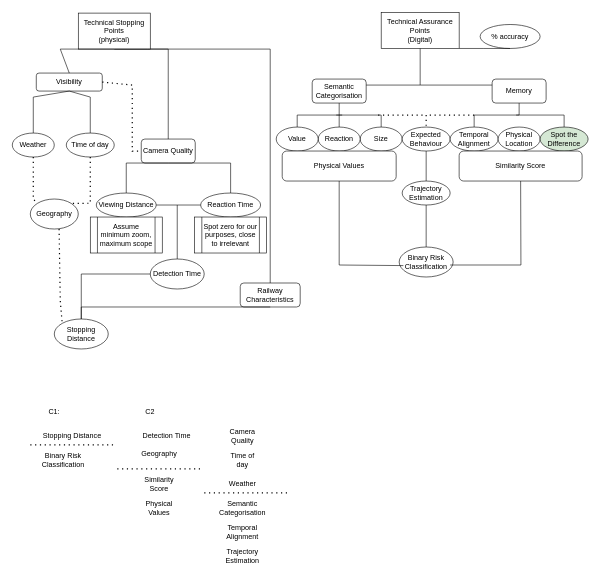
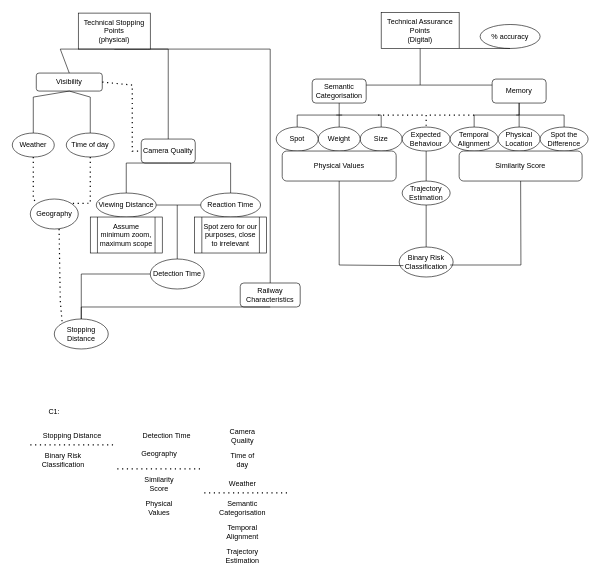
none -> (519, 122)
(297, 139) -> (297, 139)
(339, 139) -> (339, 139)
(564, 139) -> (564, 139)
(150, 412) -> none
